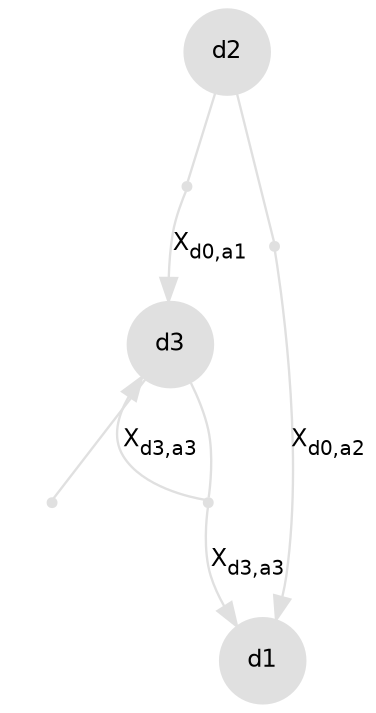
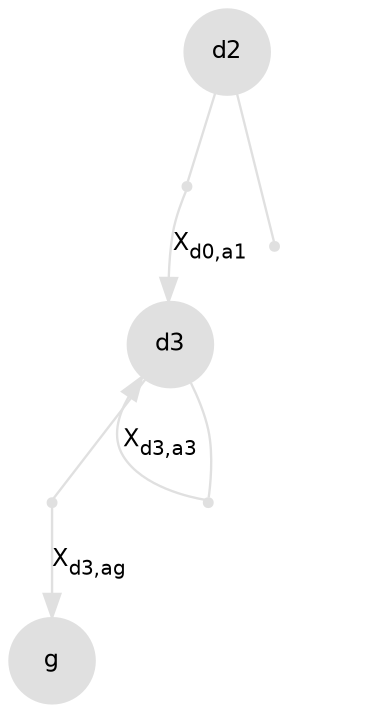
none -> (52, 661)
(263, 661) -> none
